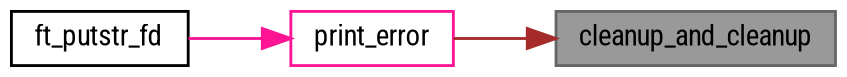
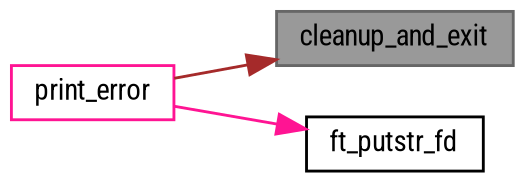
(225, 38) -> (226, 115)
(696, 38) -> (395, 38)
